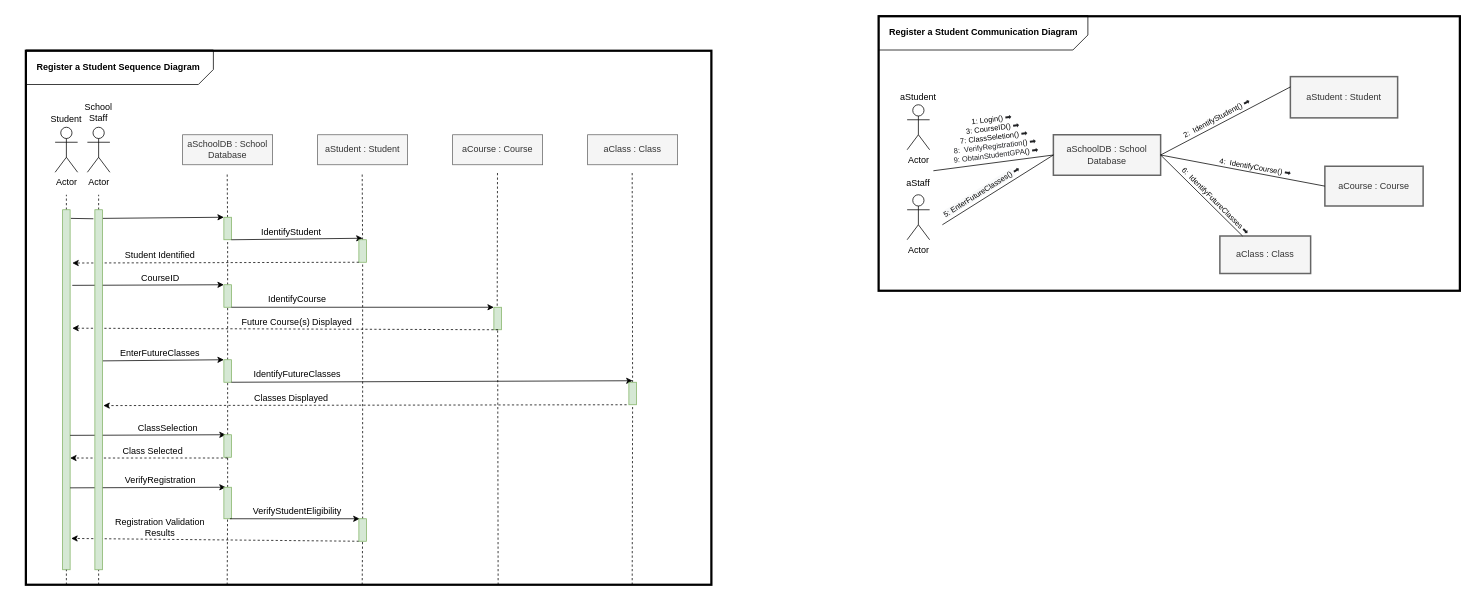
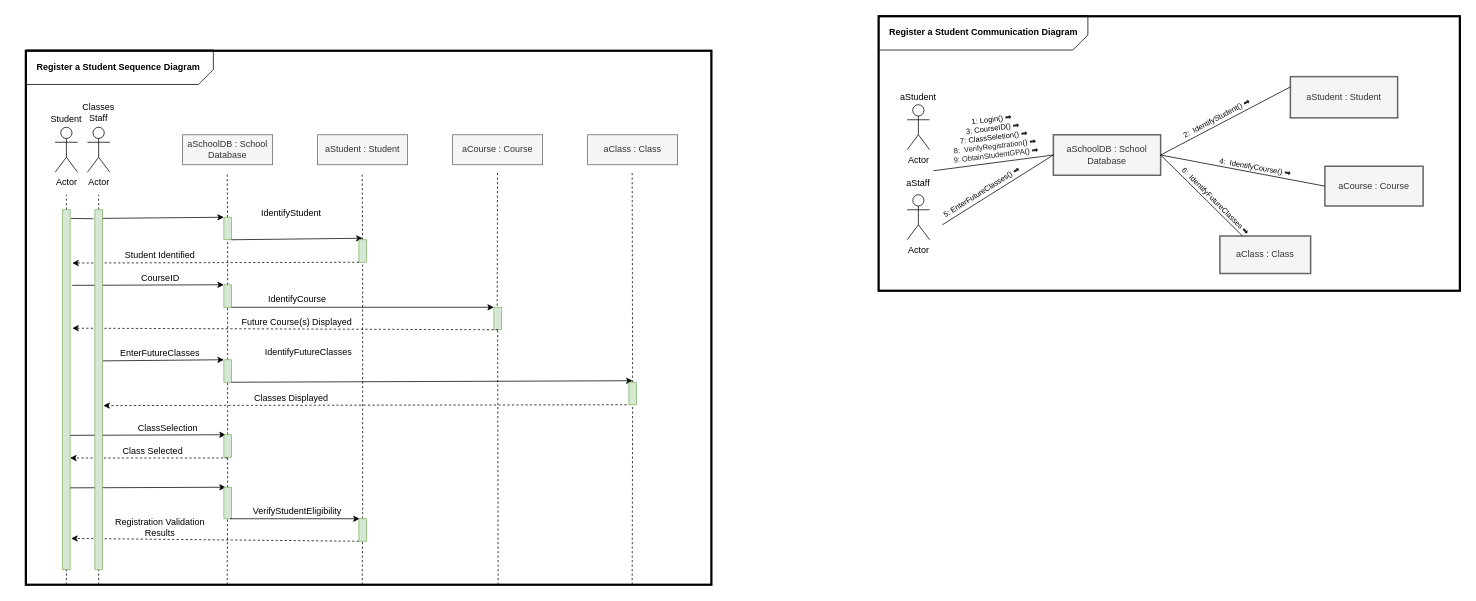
(99, 112) -> (99, 112)
(291, 232) -> (291, 213)
(297, 375) -> (308, 352)
(160, 480) -> none
